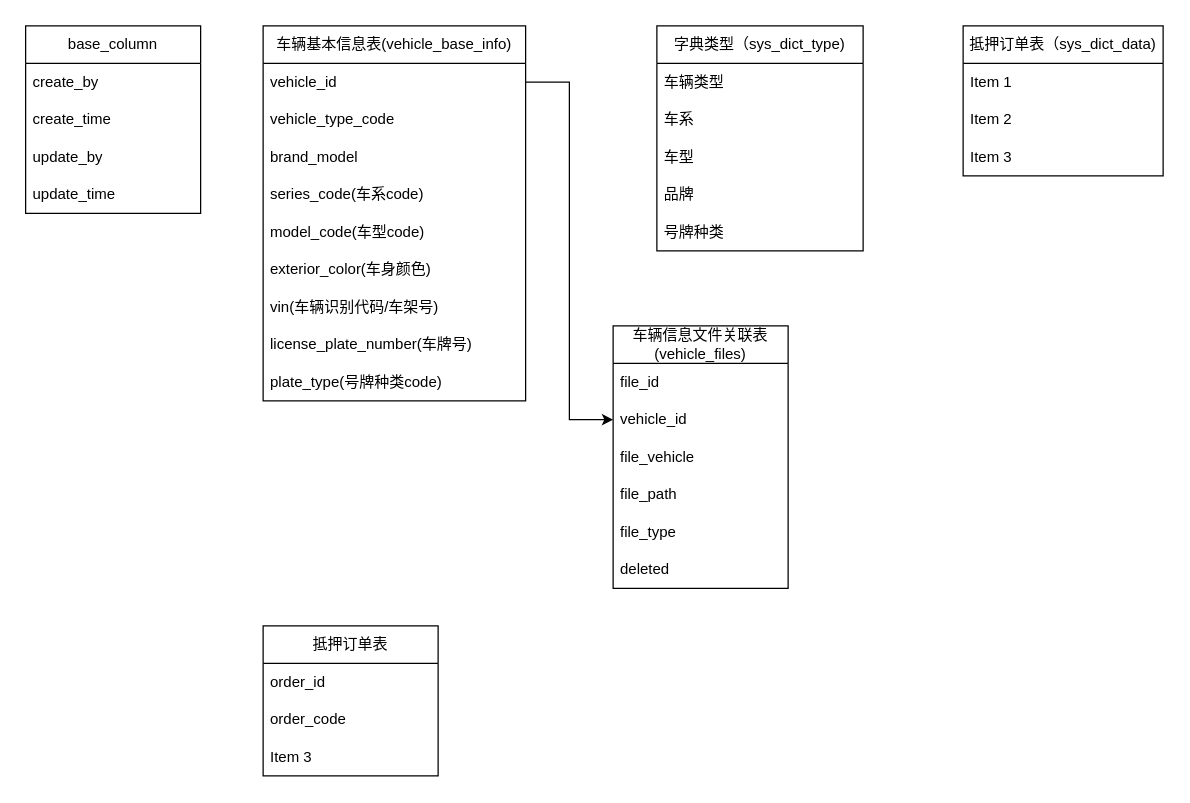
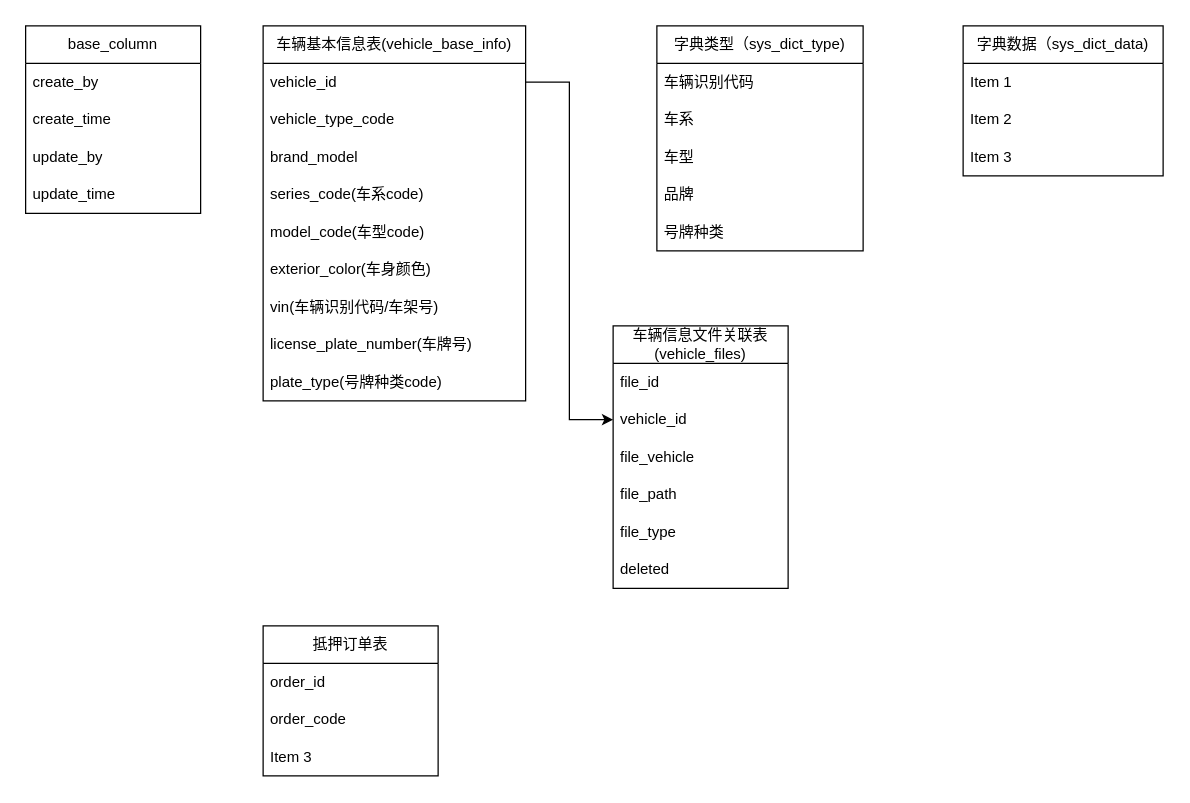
(1063, 44) -> (1063, 44)
(694, 82) -> (709, 82)
